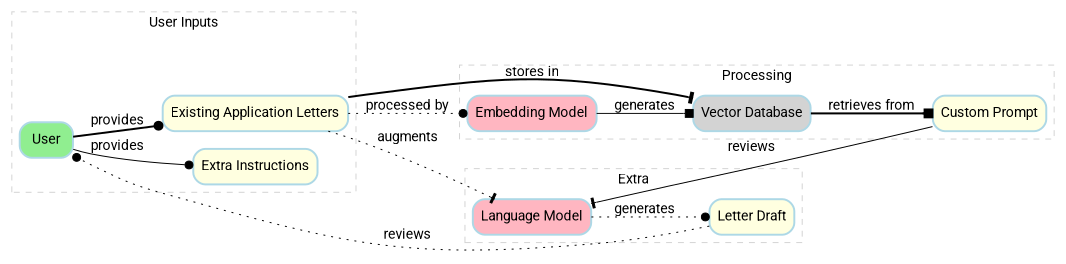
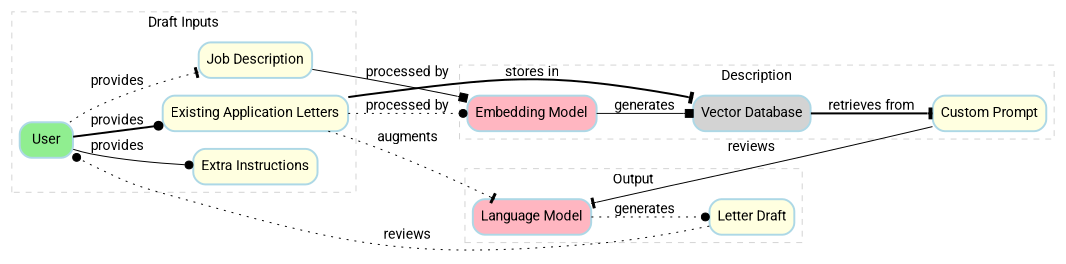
(184, 23) -> (184, 23)
none -> (255, 60)
(757, 76) -> (757, 76)
(869, 113) -> (869, 113)
(634, 180) -> (634, 180)
